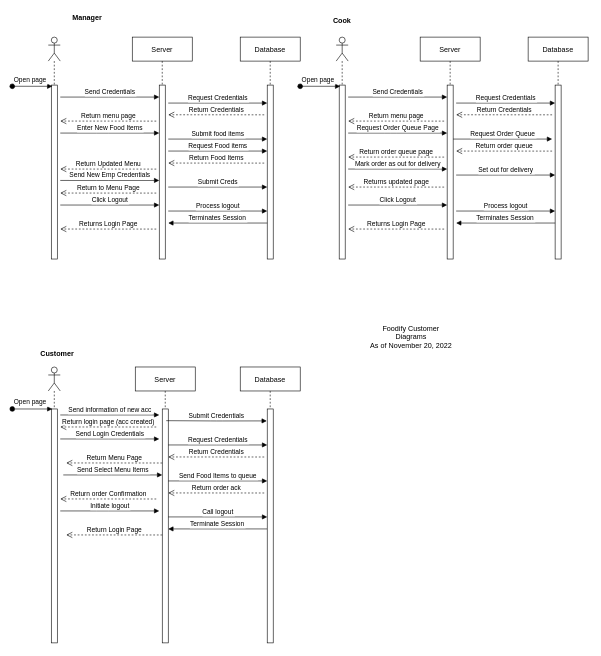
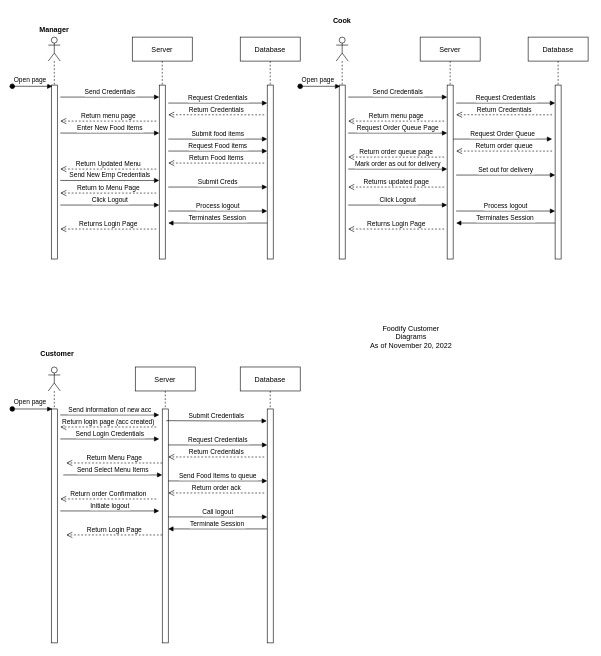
(87, 17) -> (54, 29)
